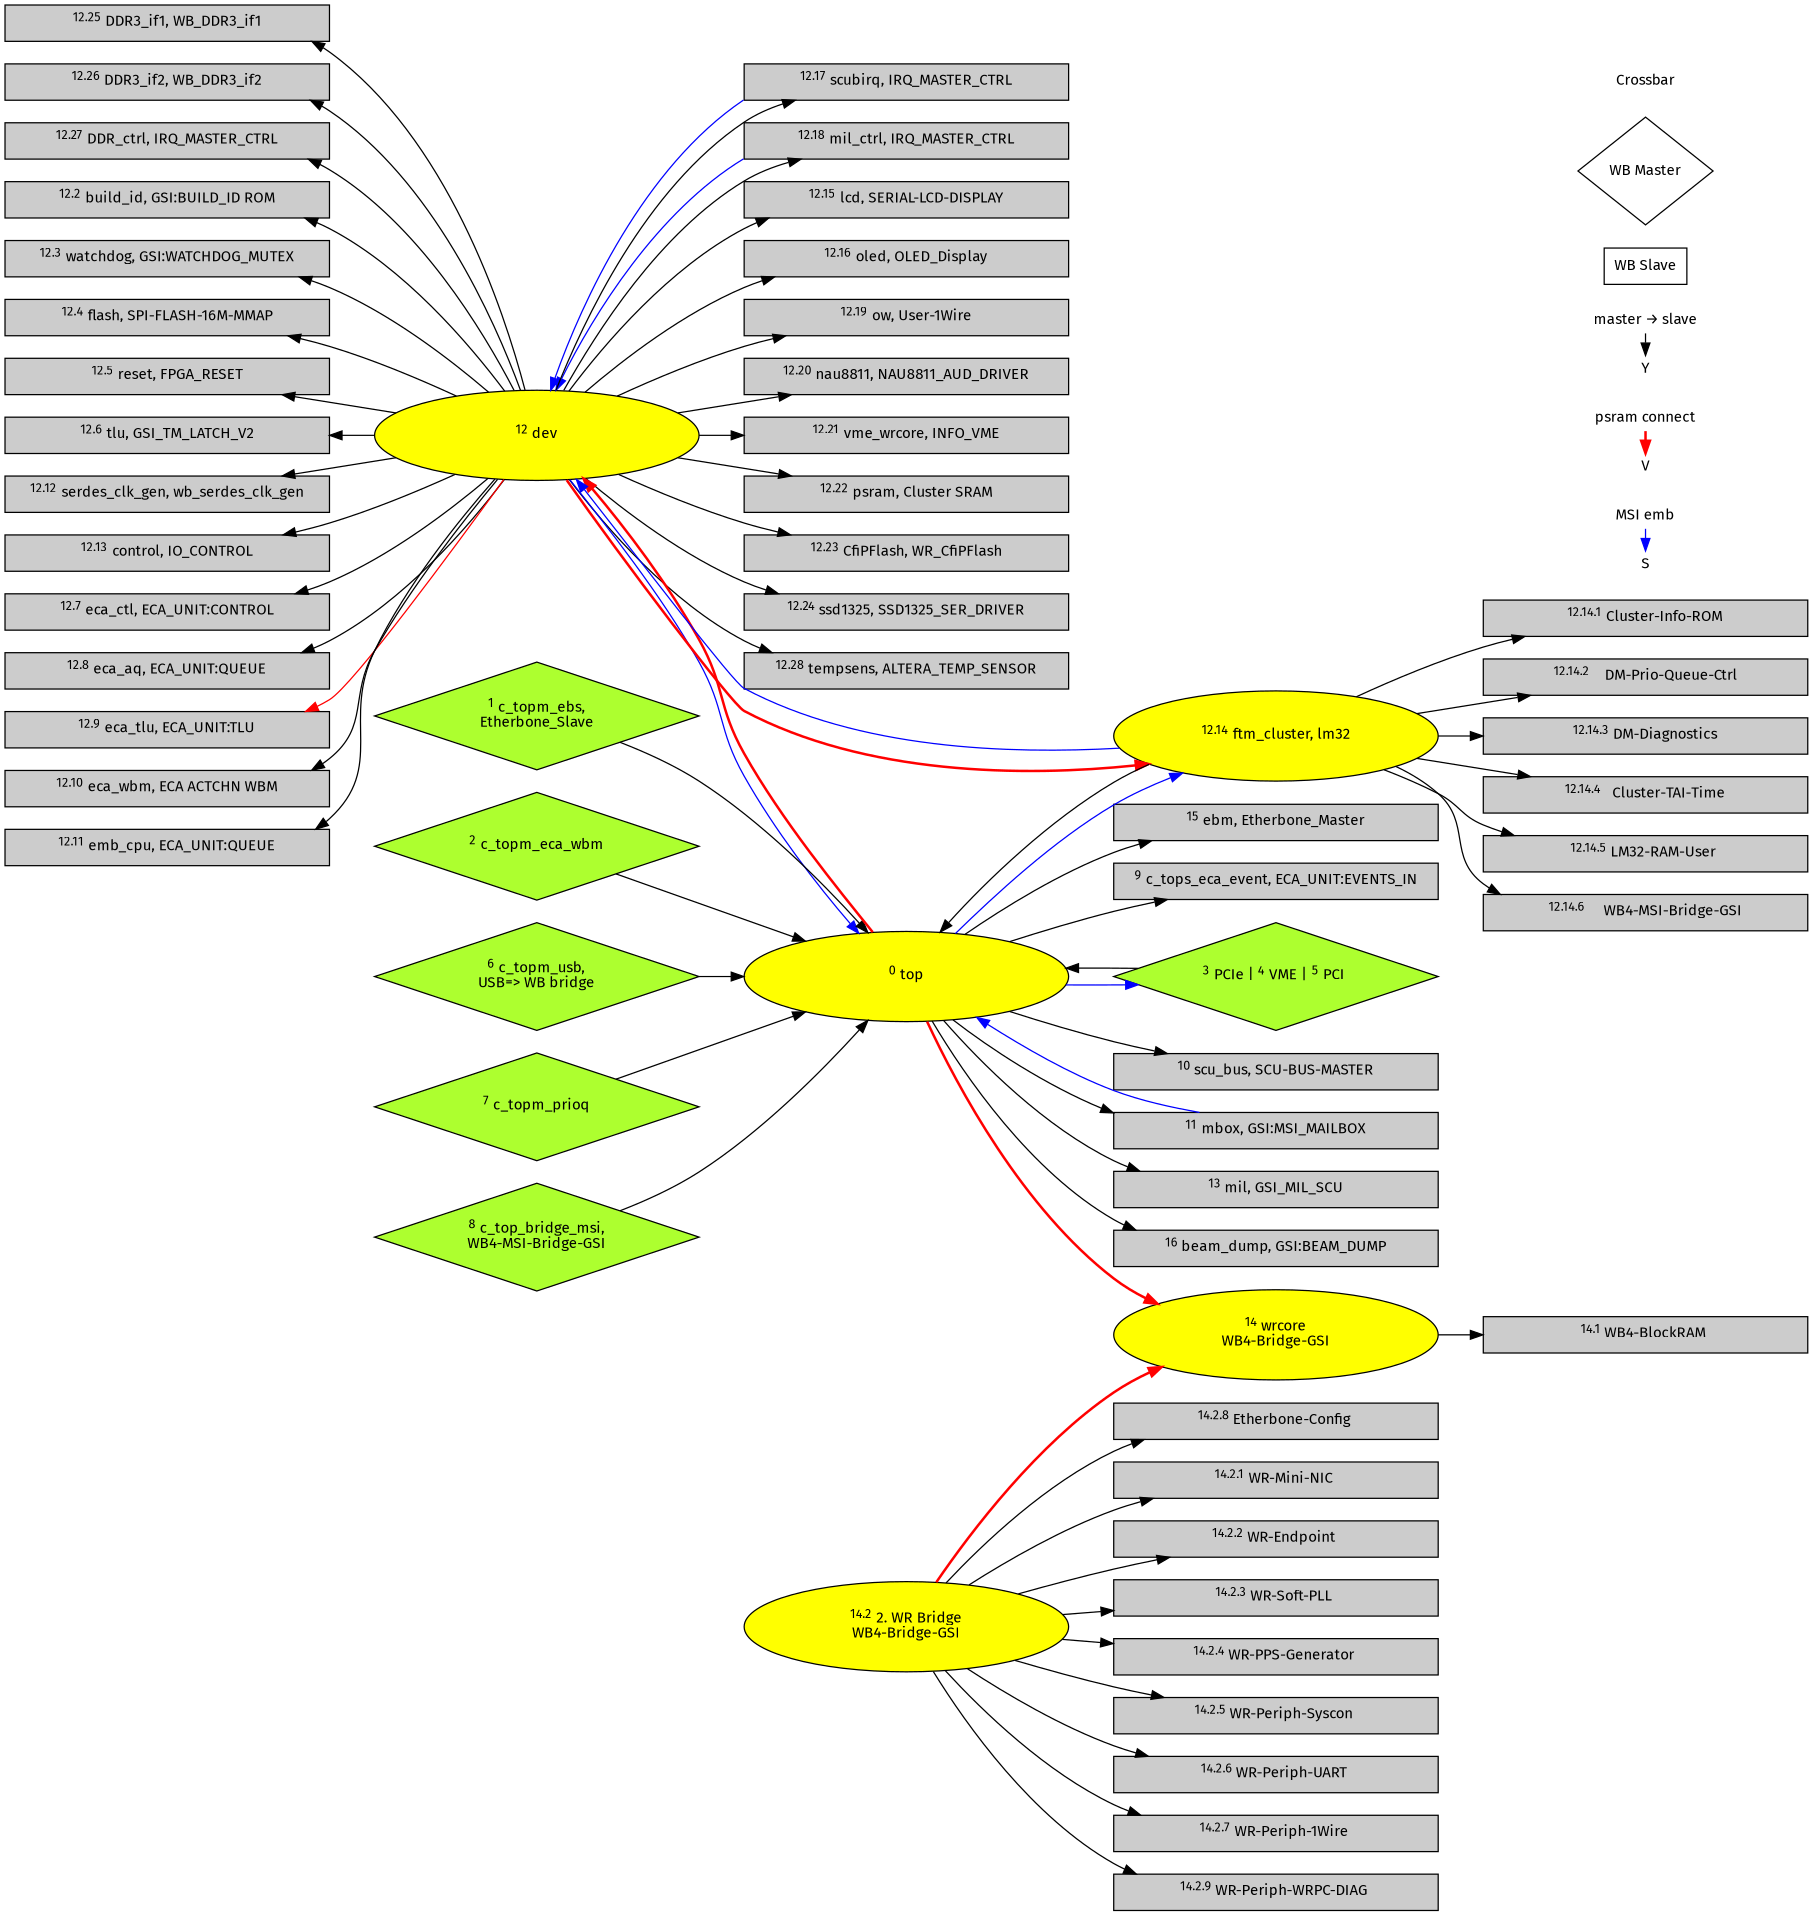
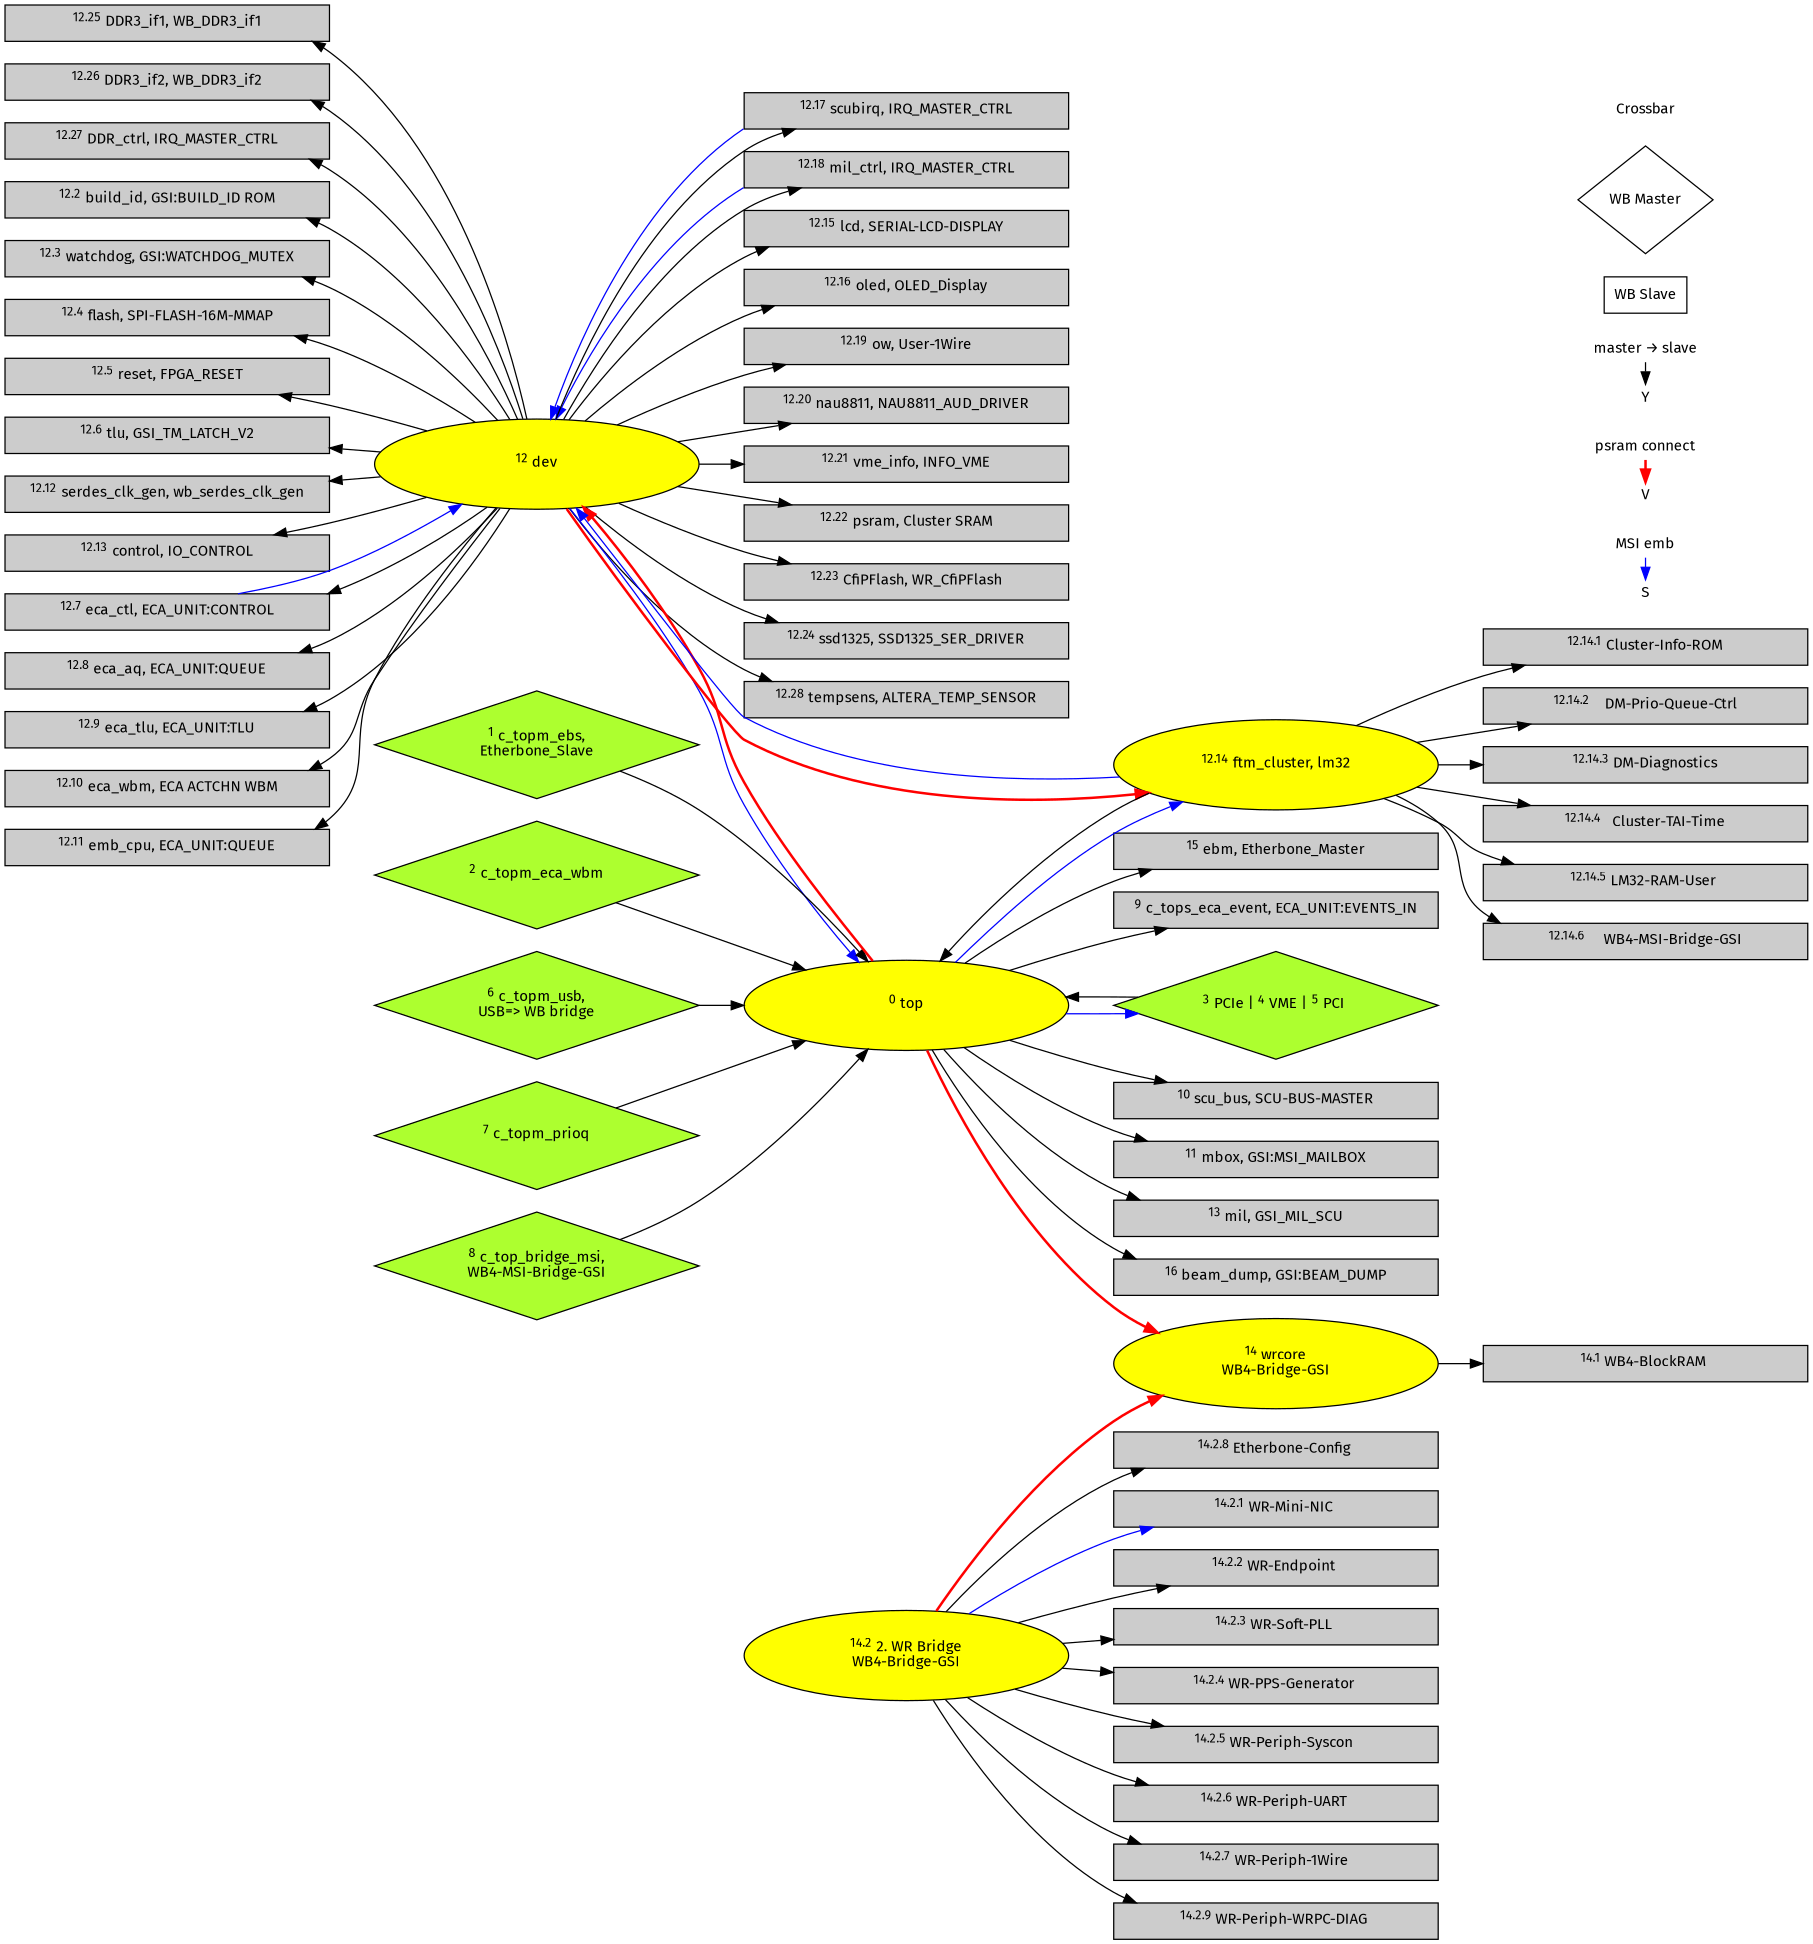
(920, 433) -> (920, 462)
none -> (349, 563)
(429, 581) -> (425, 620)
(1089, 1080) -> none
(1052, 1537) -> (1052, 1566)
